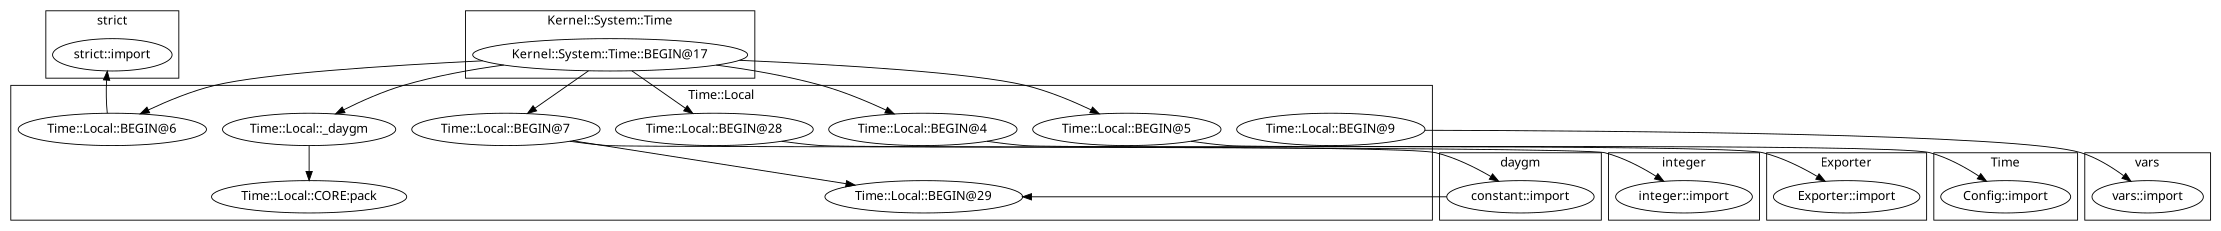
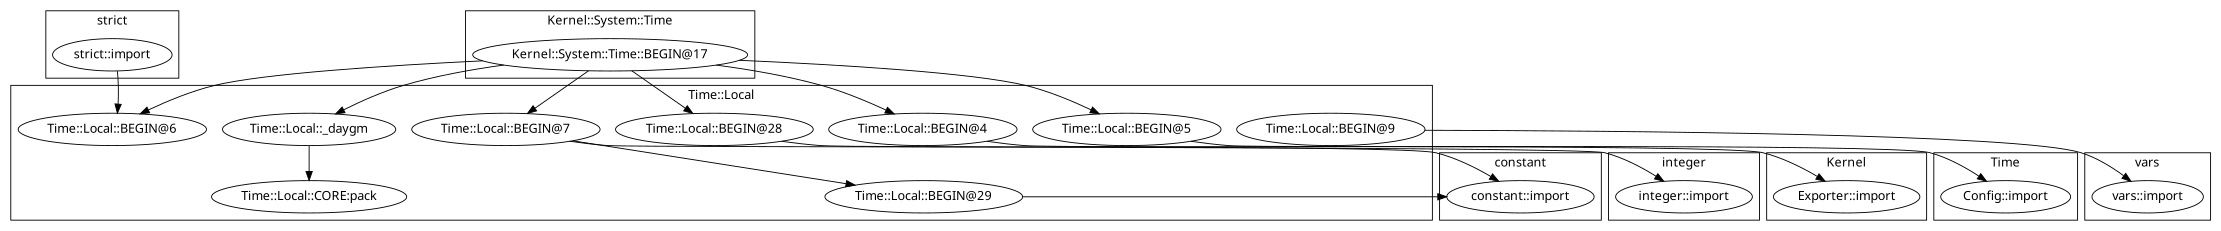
(106, 97) -> (118, 91)
(1520, 163) -> (1520, 163)
(1847, 163) -> (1847, 163)
(1239, 197) -> (1230, 197)
